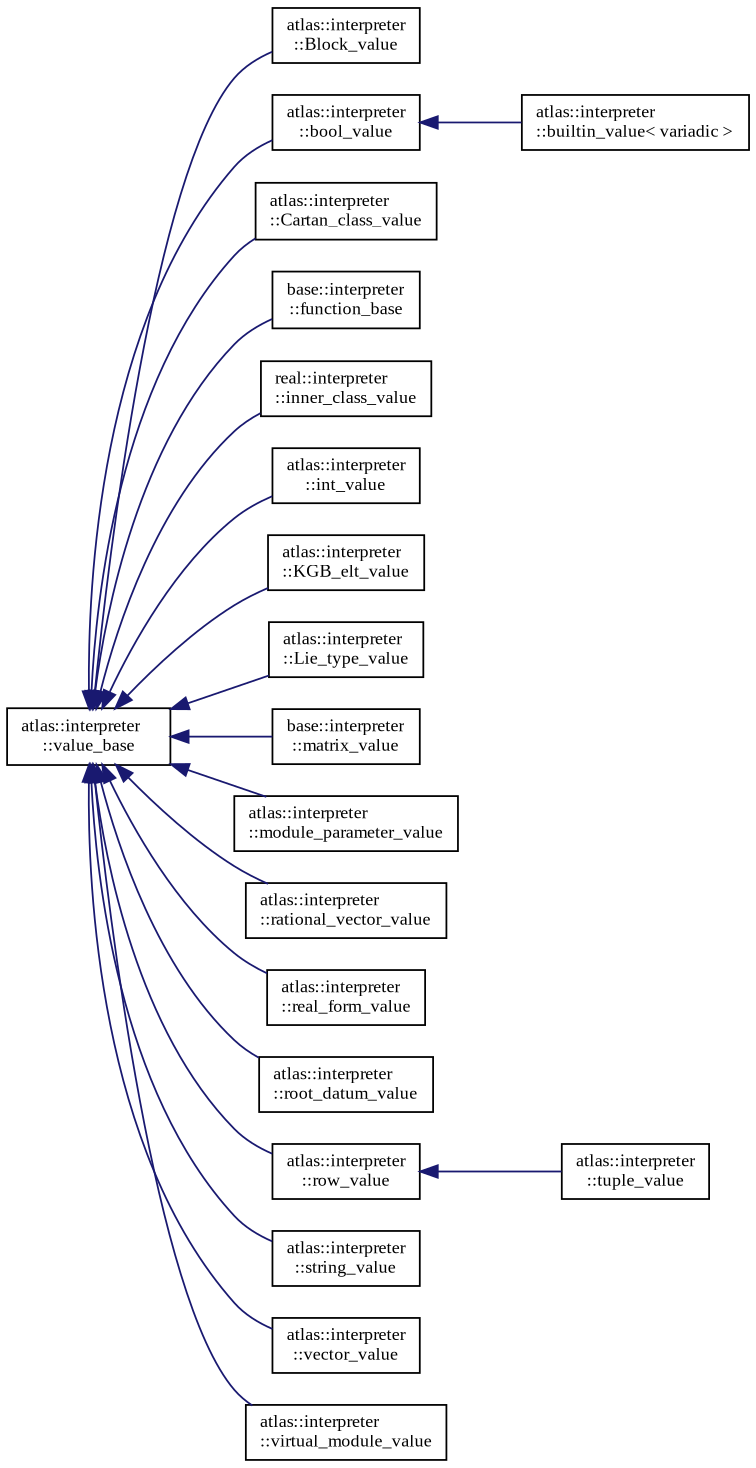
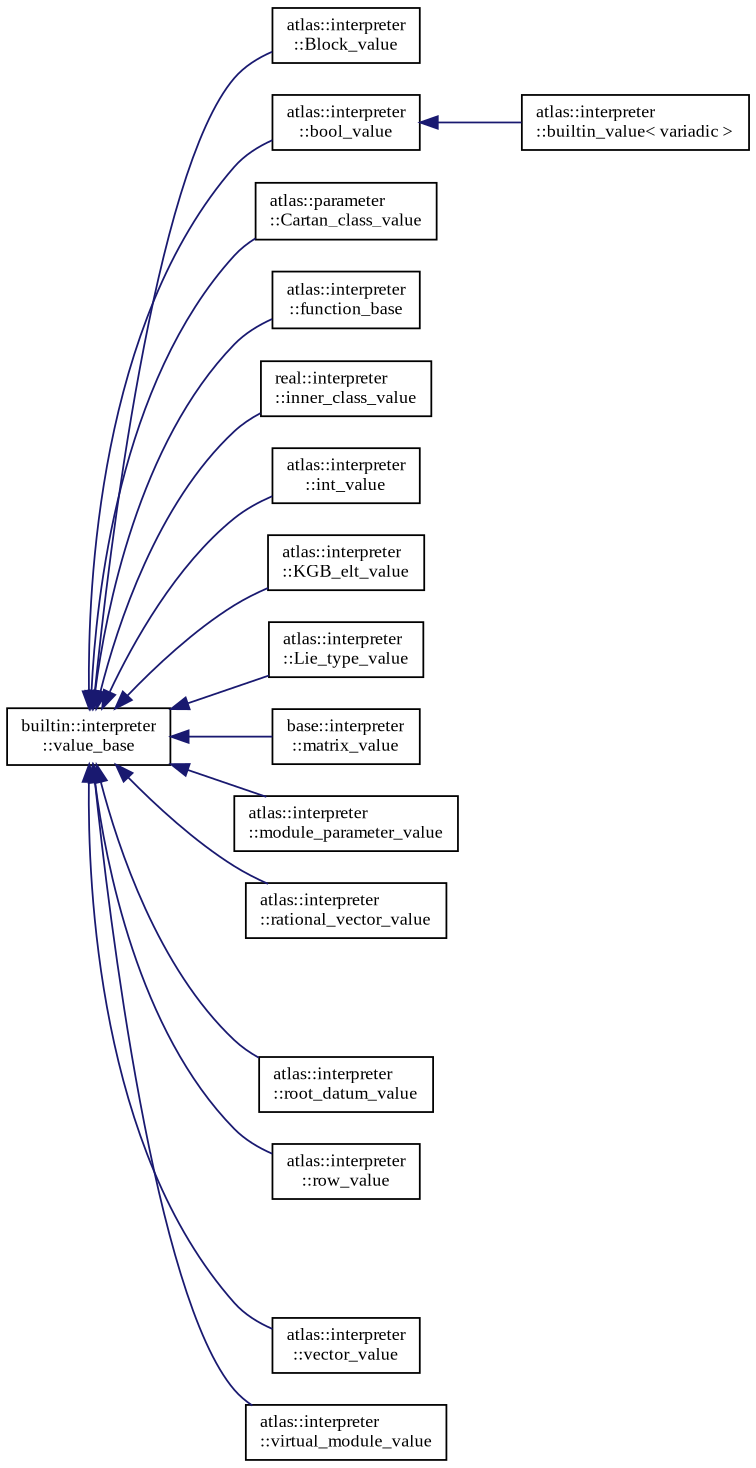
(346, 211) -> (346, 211)
(346, 300) -> (346, 300)
(89, 737) -> (89, 737)
(346, 998) -> none
(635, 1172) -> none
(346, 1258) -> none
